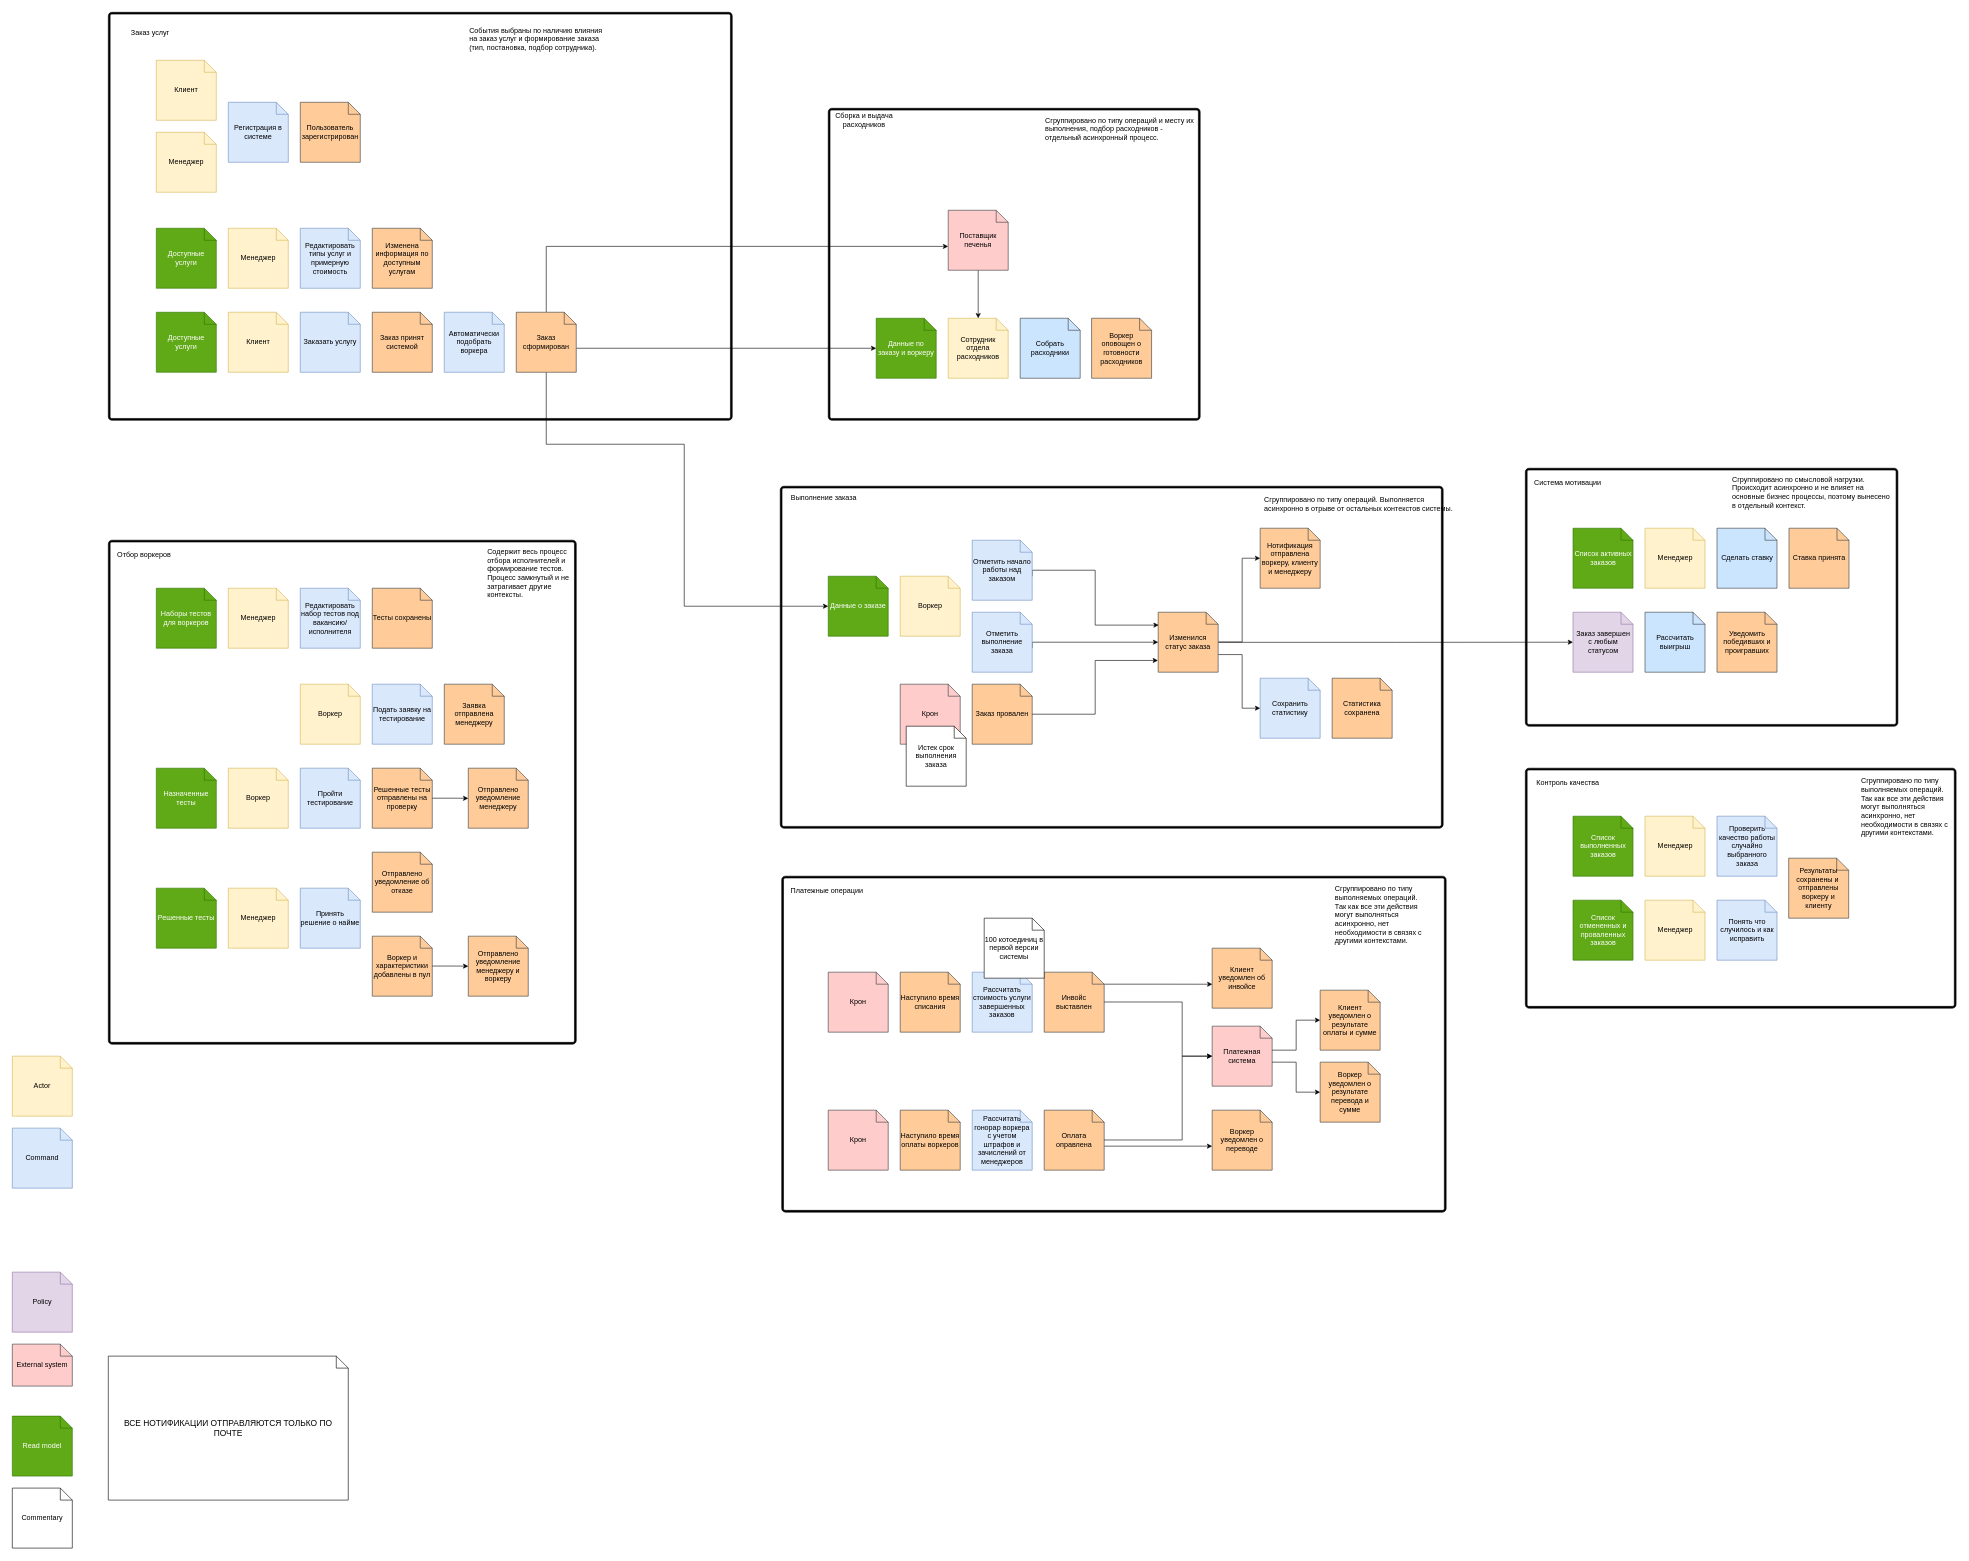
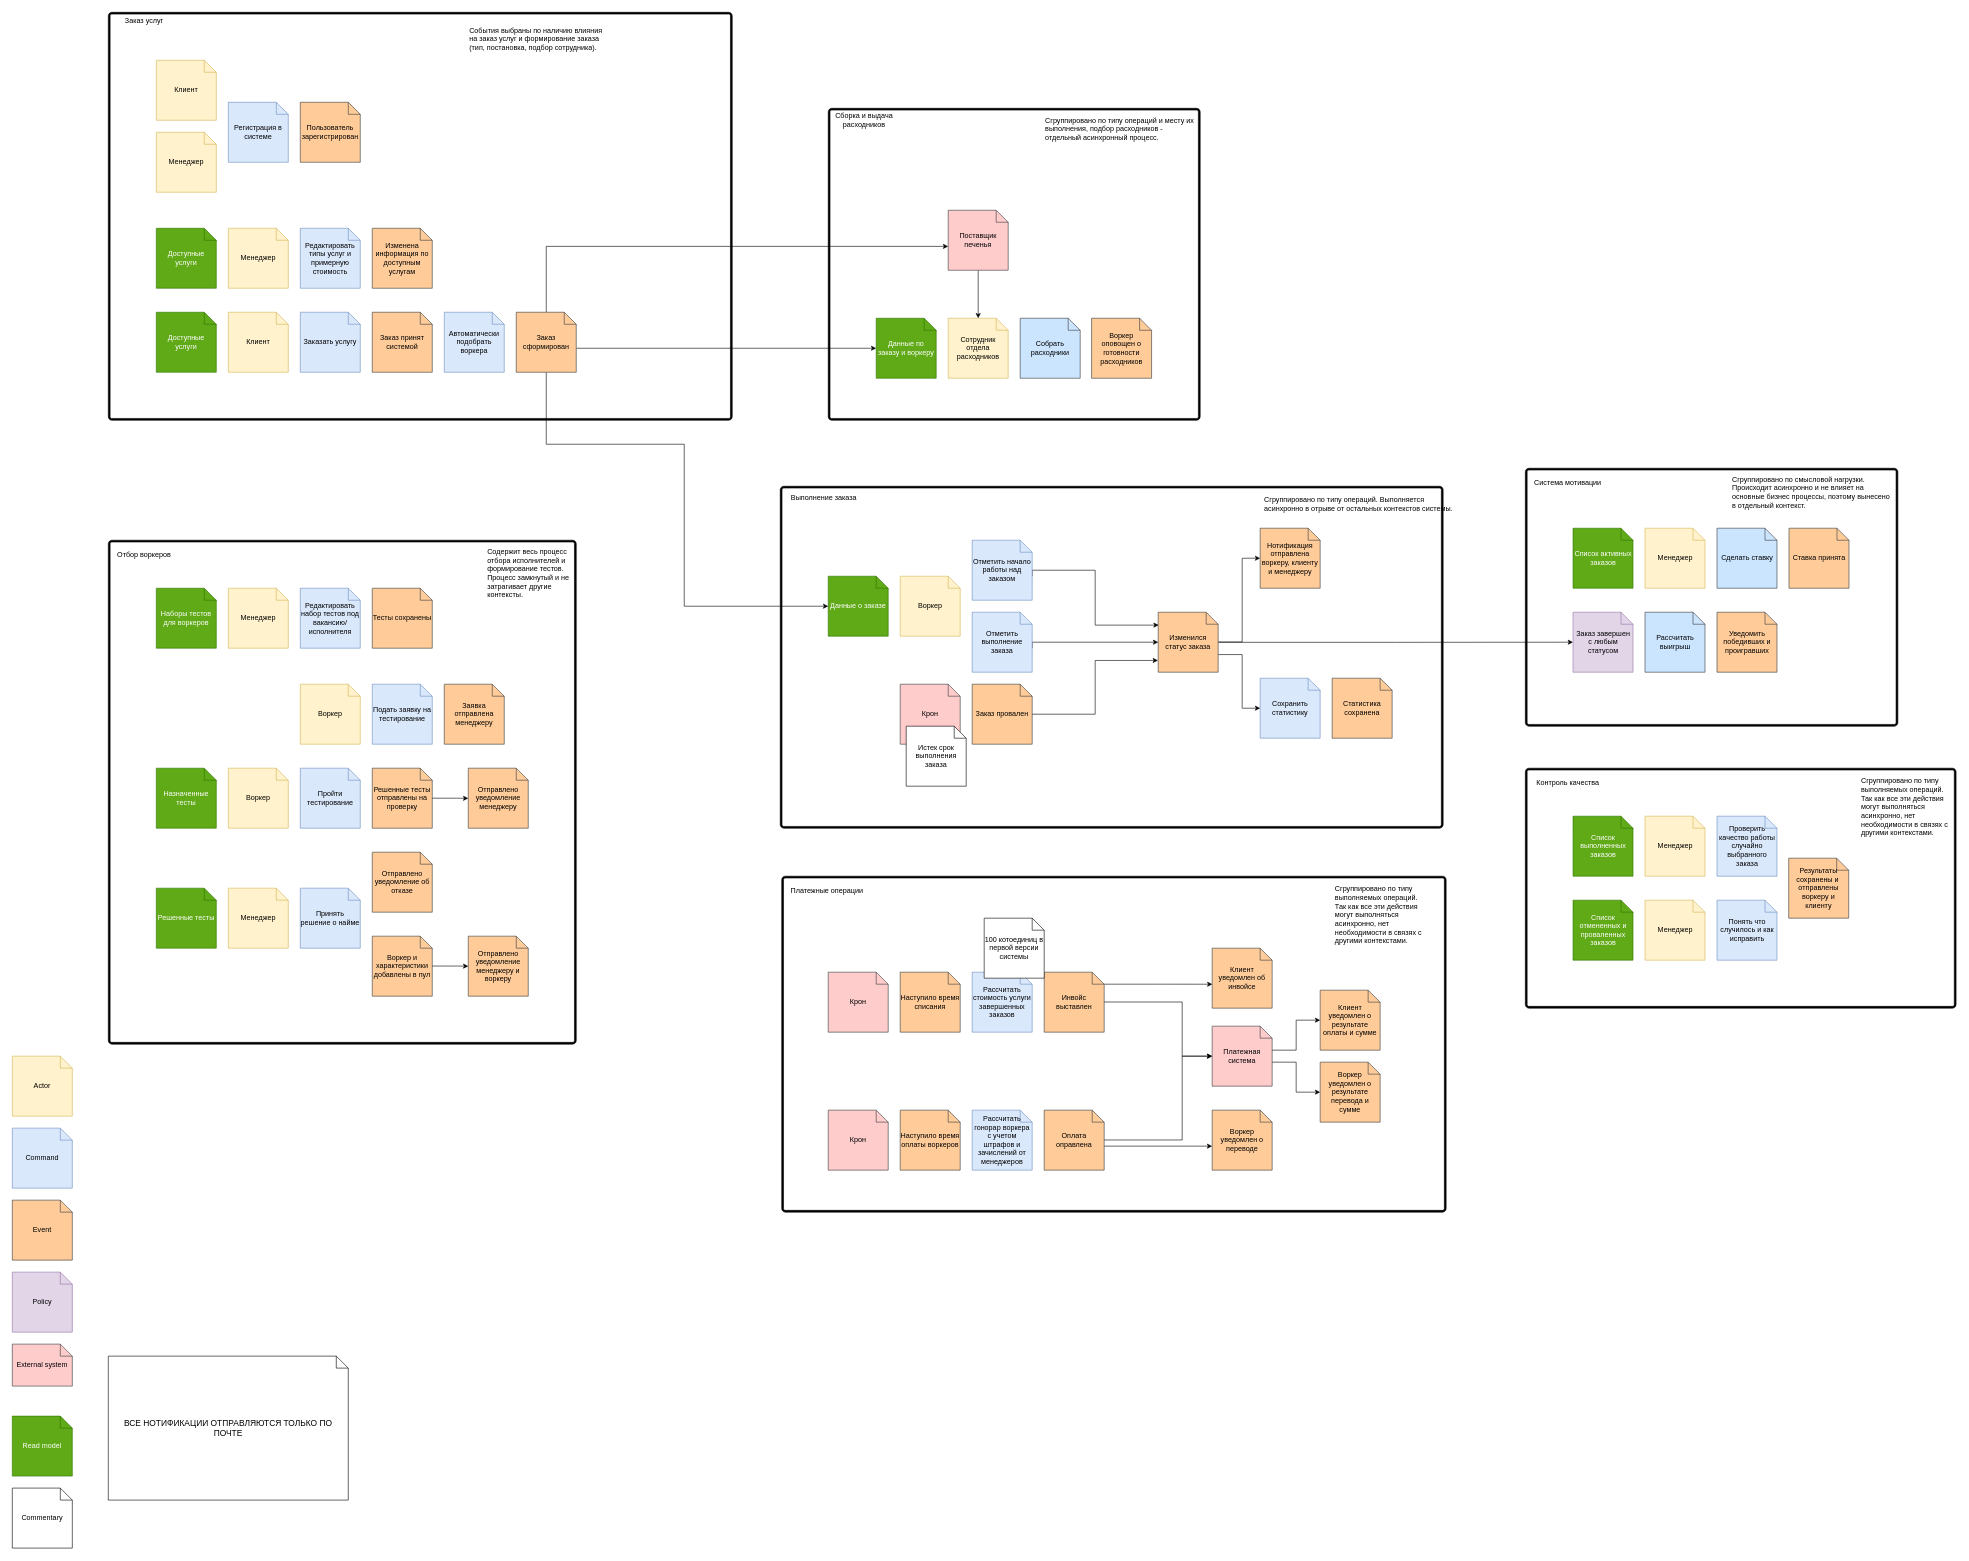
(150, 33) -> (144, 21)
none -> (42, 1230)
